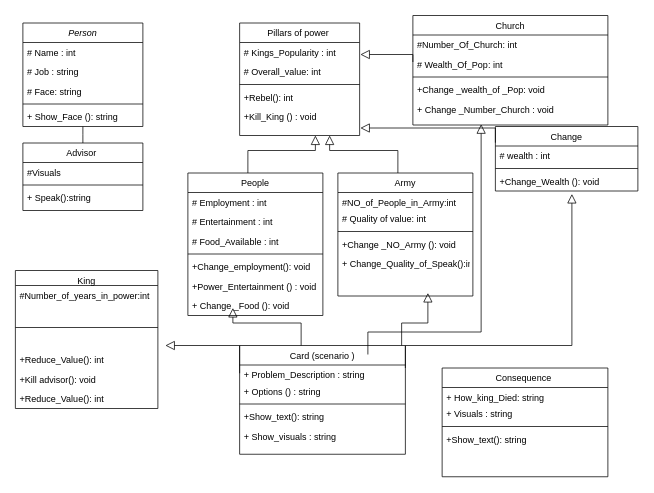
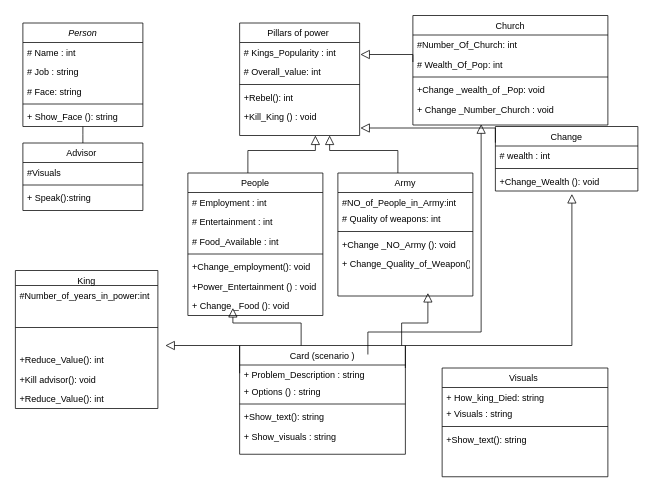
(389, 219) -> (396, 219)
(414, 264) -> (417, 264)
(525, 378) -> (525, 378)
